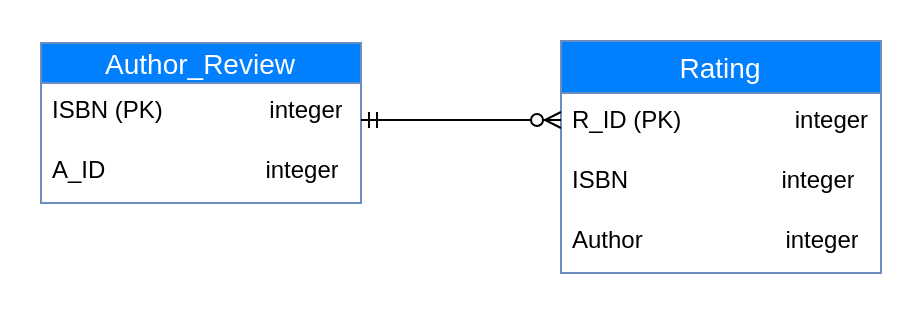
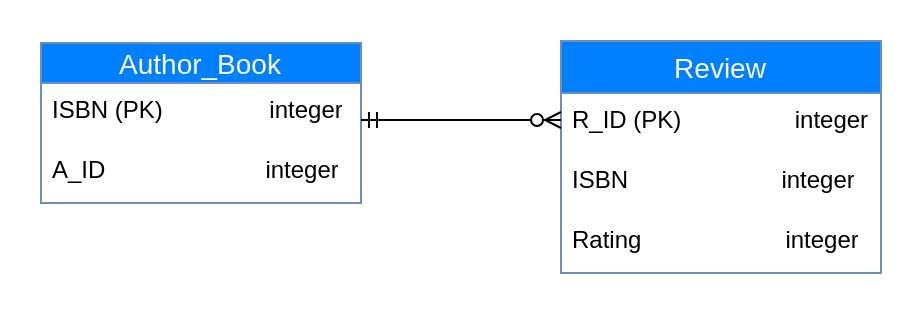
(200, 65) -> (200, 65)
(720, 69) -> (720, 69)
(677, 241) -> (674, 241)
